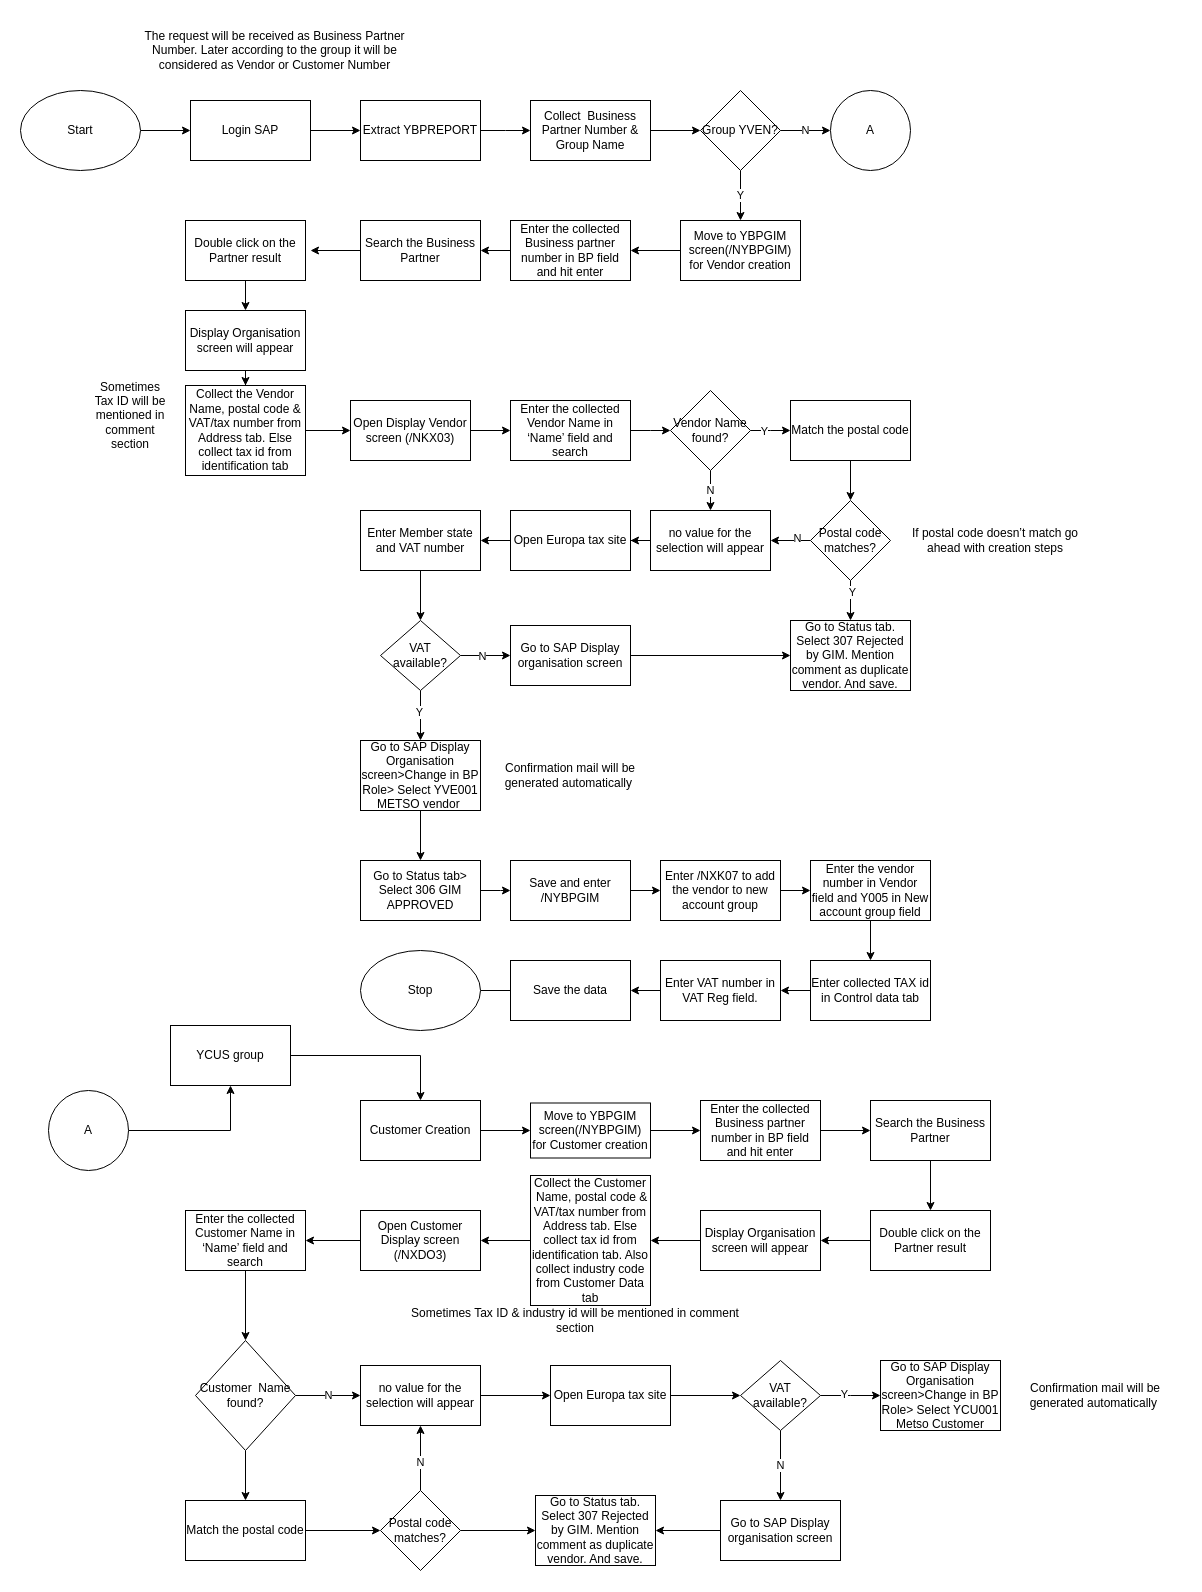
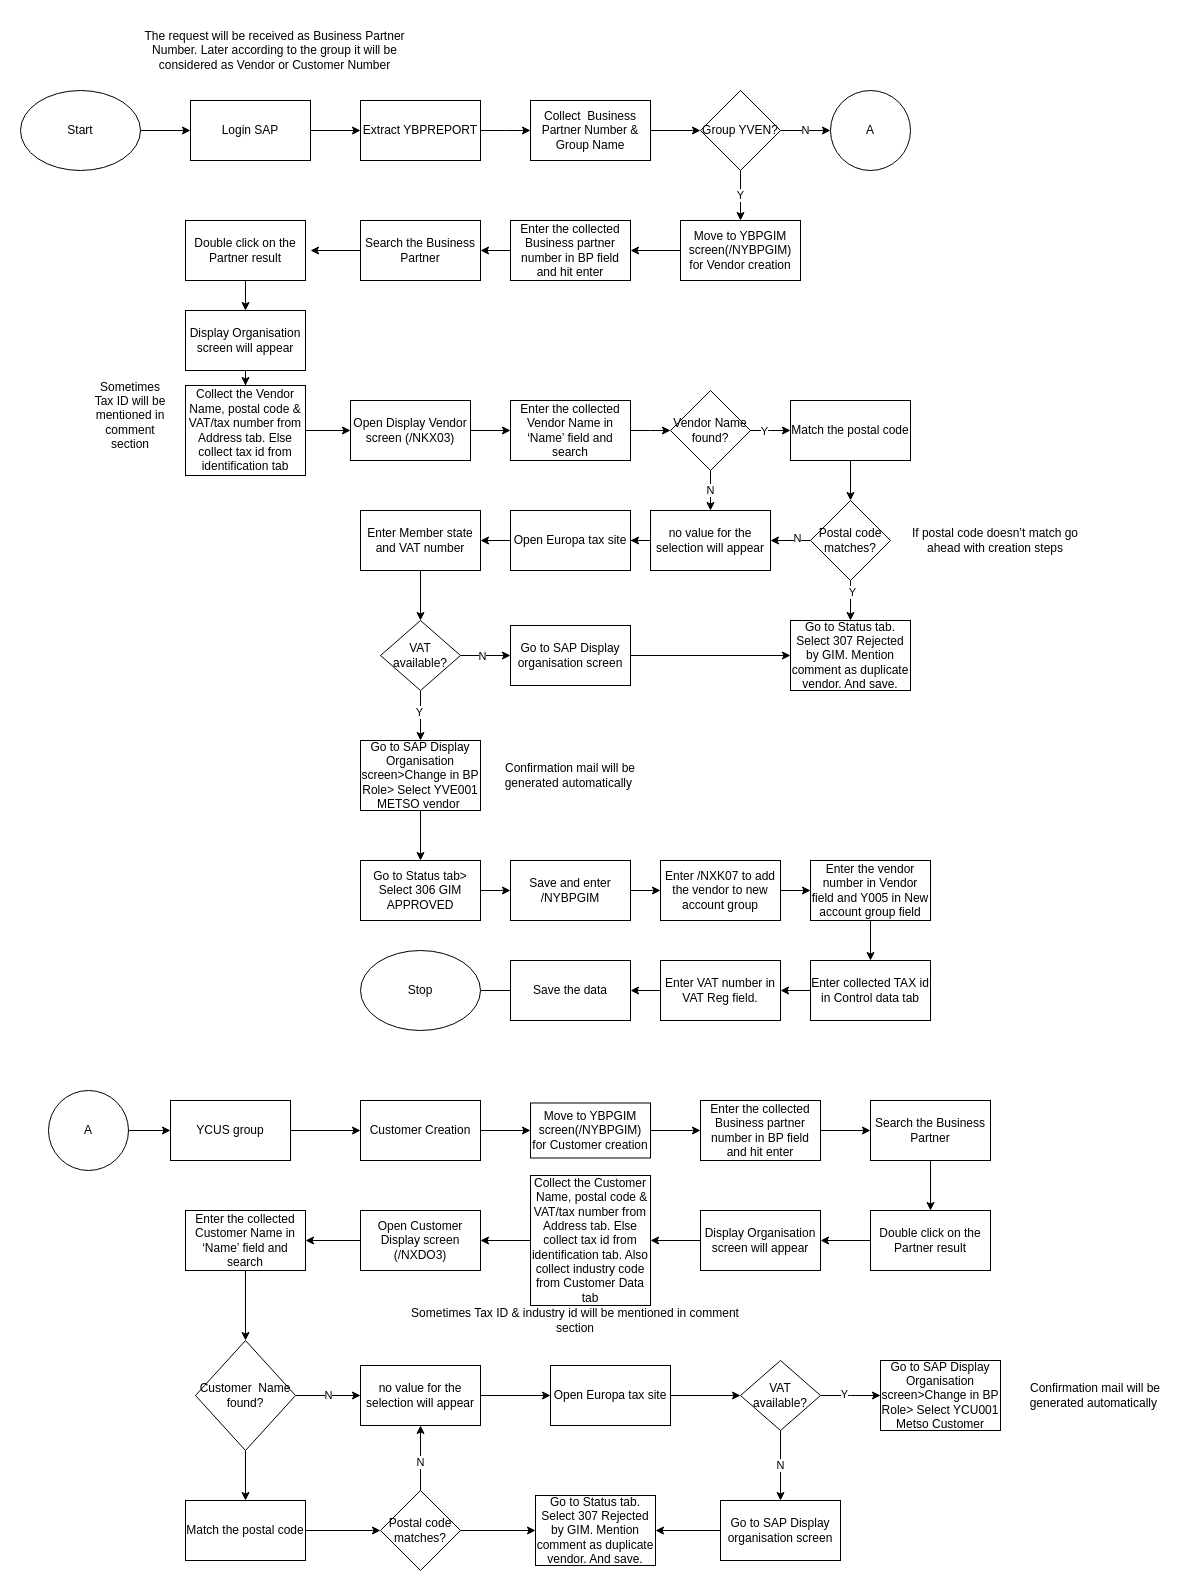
(231, 1056) -> (231, 1131)
